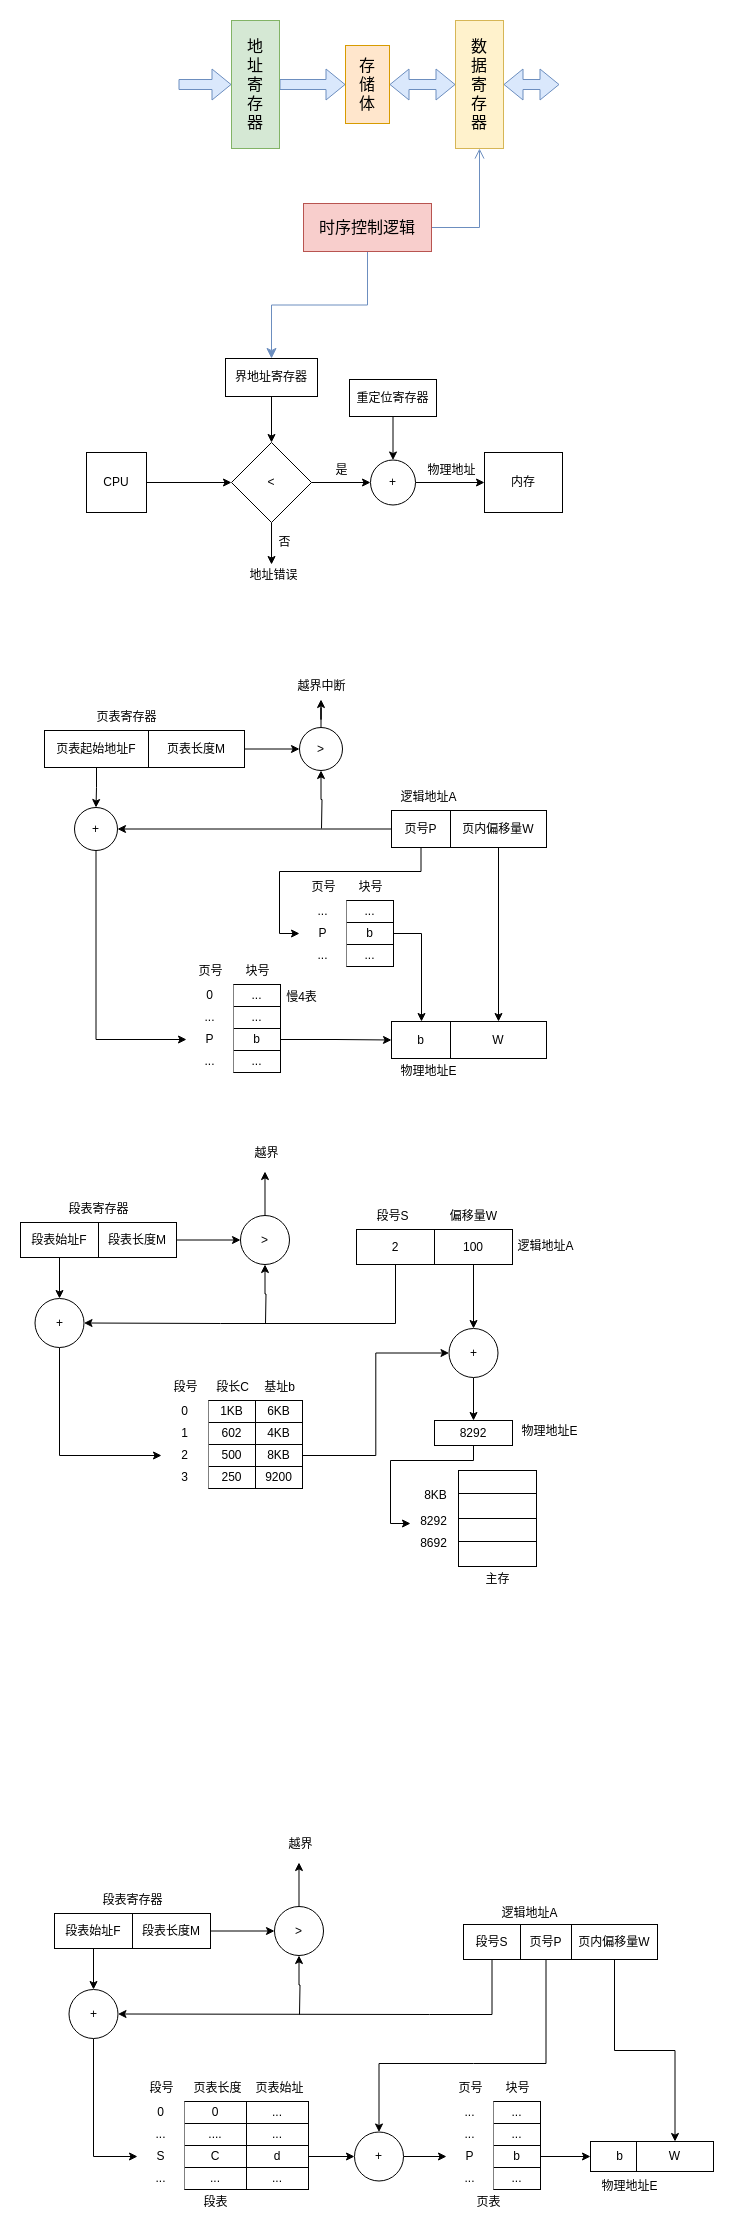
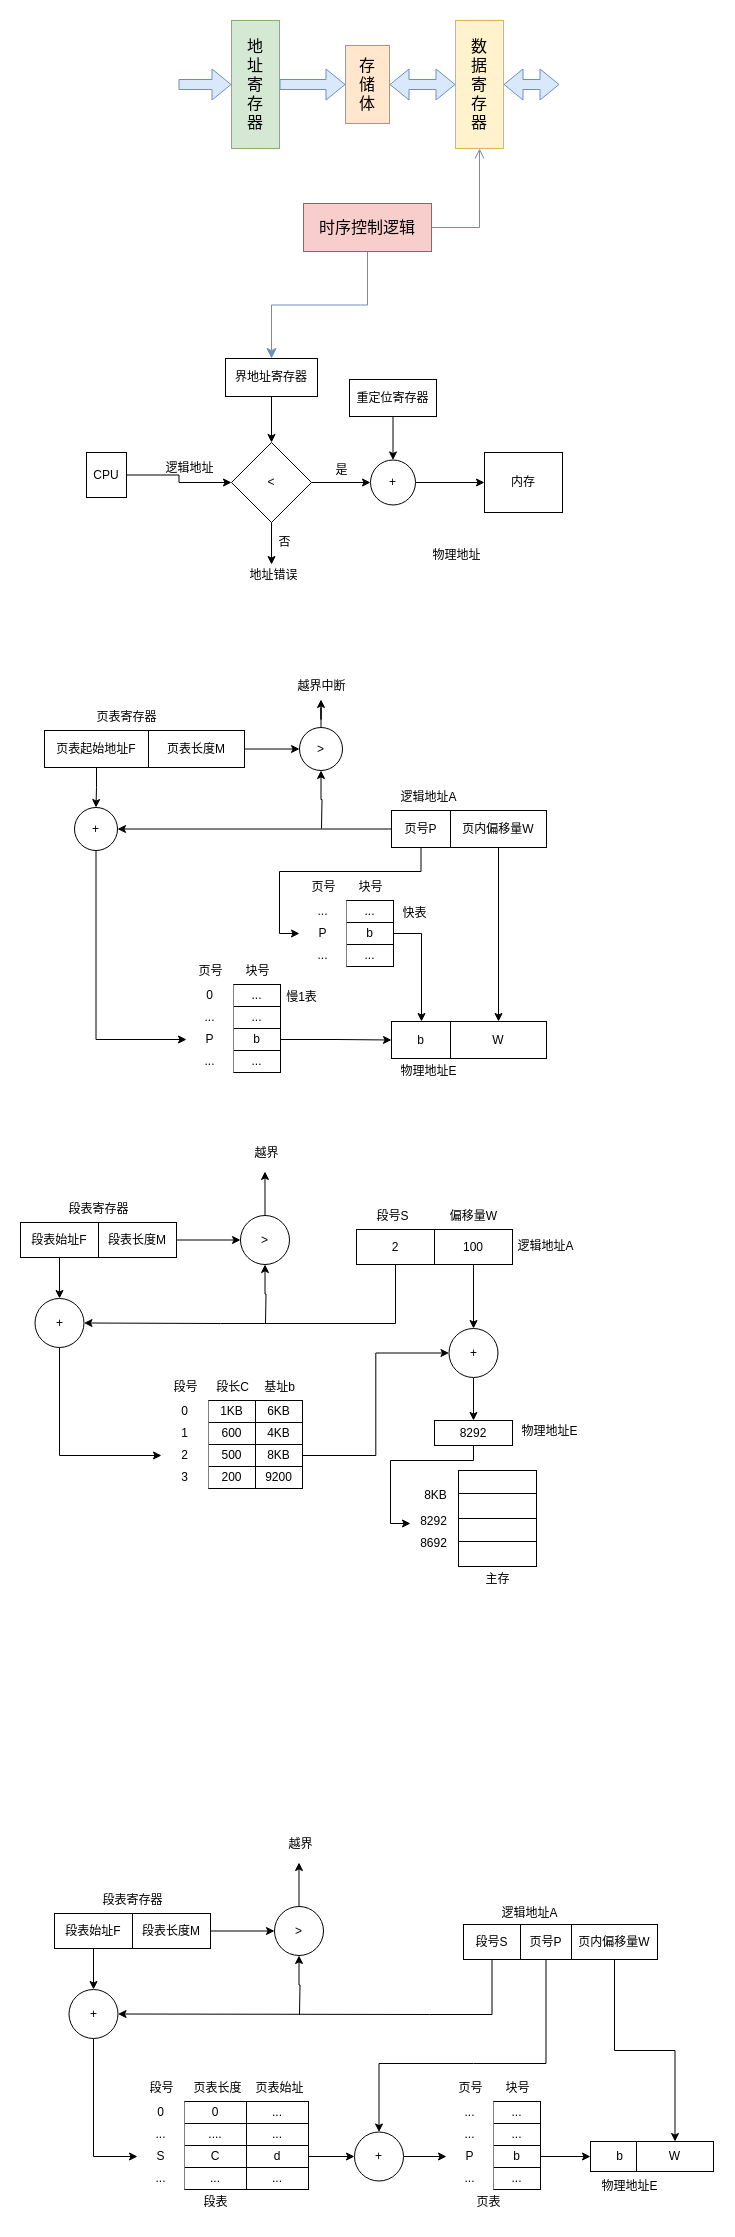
none -> (190, 469)
(452, 471) -> (457, 556)
(117, 483) -> (107, 475)
none -> (415, 914)
(302, 998) -> (302, 998)
(232, 1434) -> (232, 1434)
(232, 1478) -> (232, 1478)
